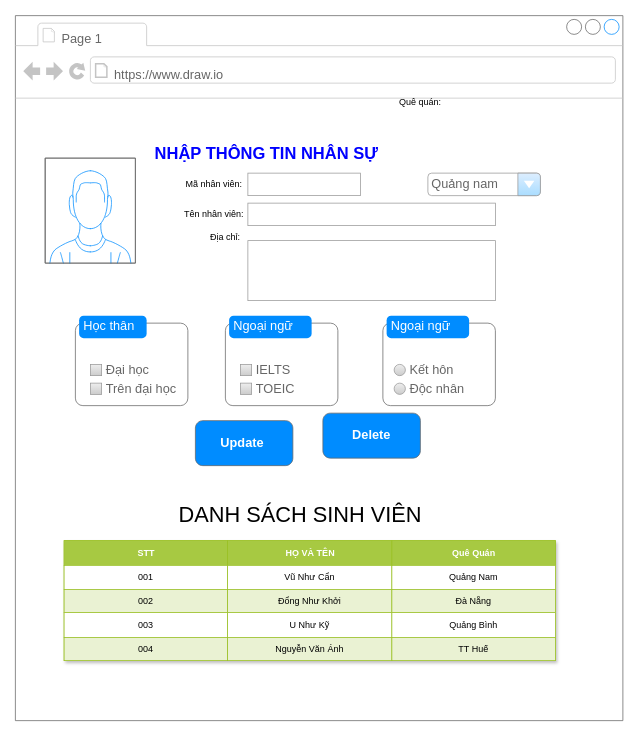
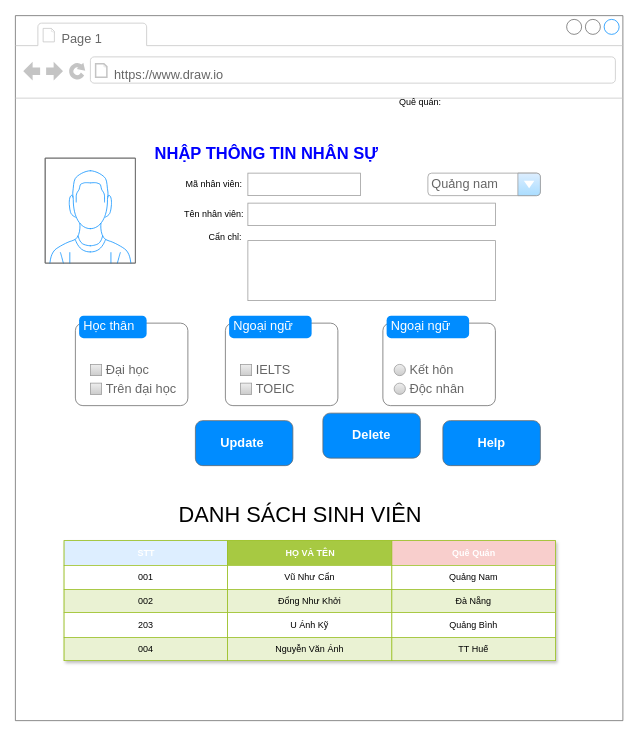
(225, 237) -> (225, 237)
none -> (492, 443)
(146, 553) -> (146, 553)
(474, 553) -> (474, 553)
(146, 625) -> (146, 625)
(310, 625) -> (310, 625)
